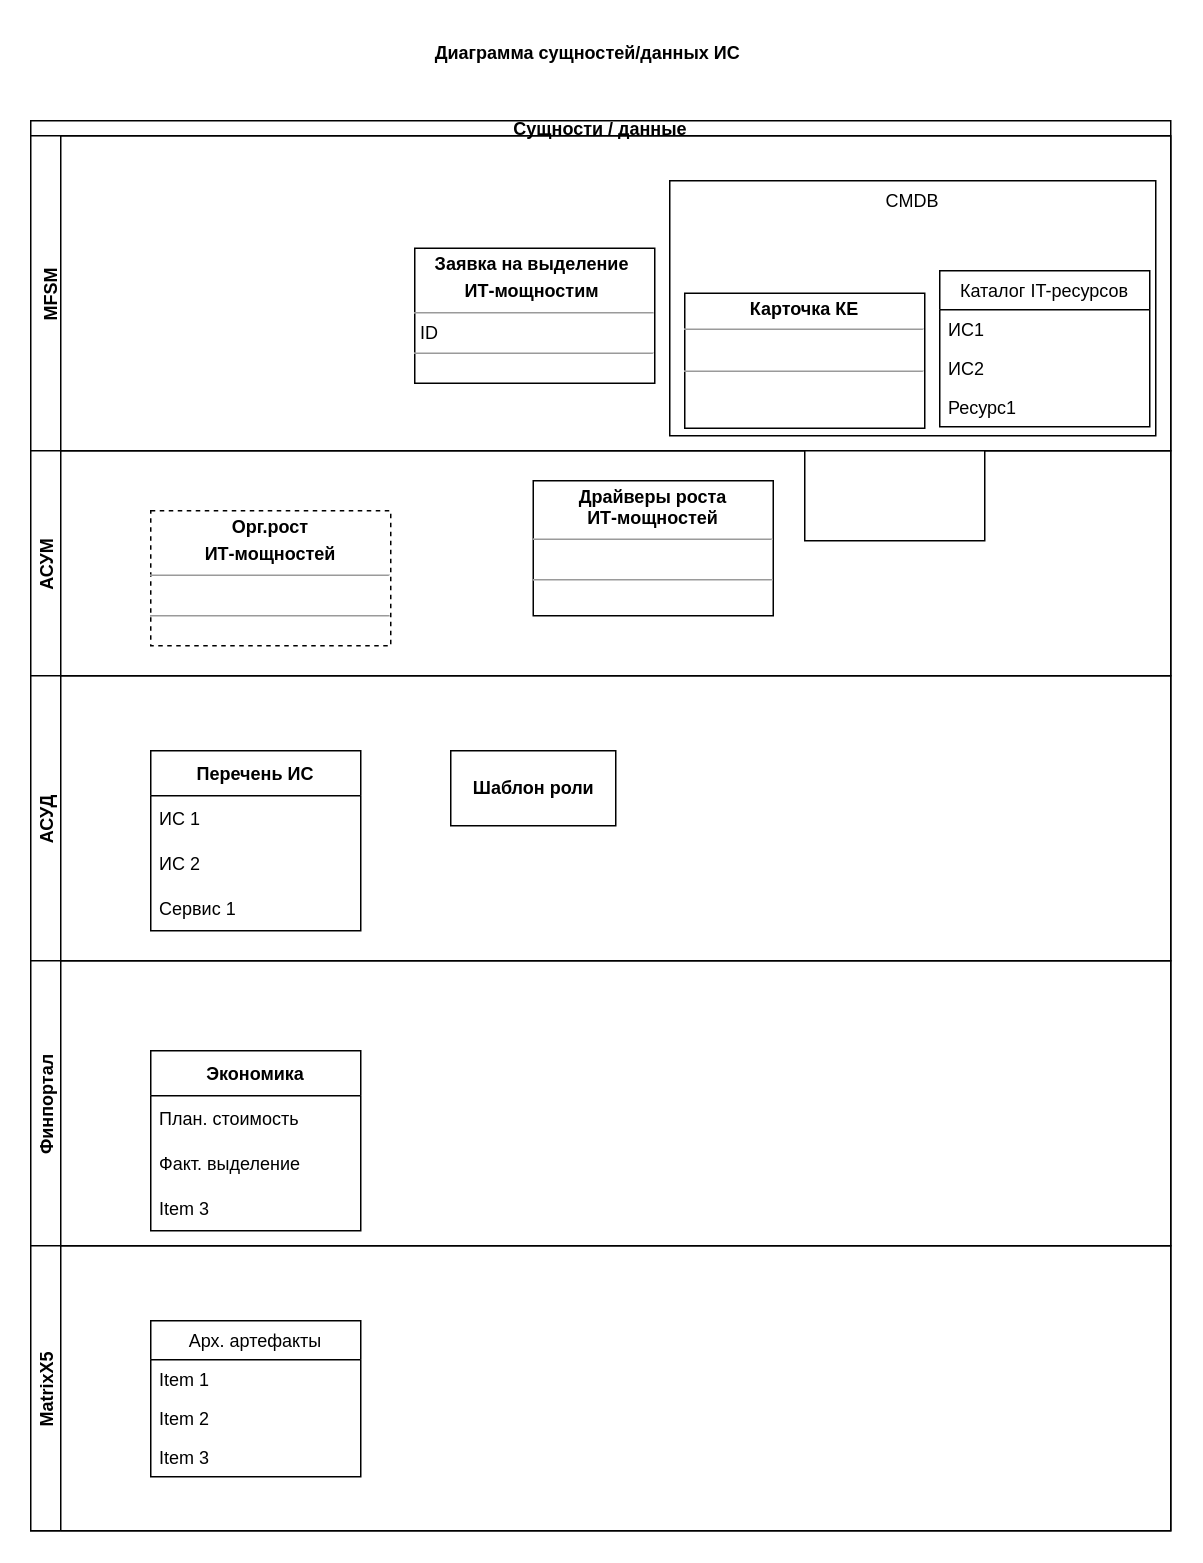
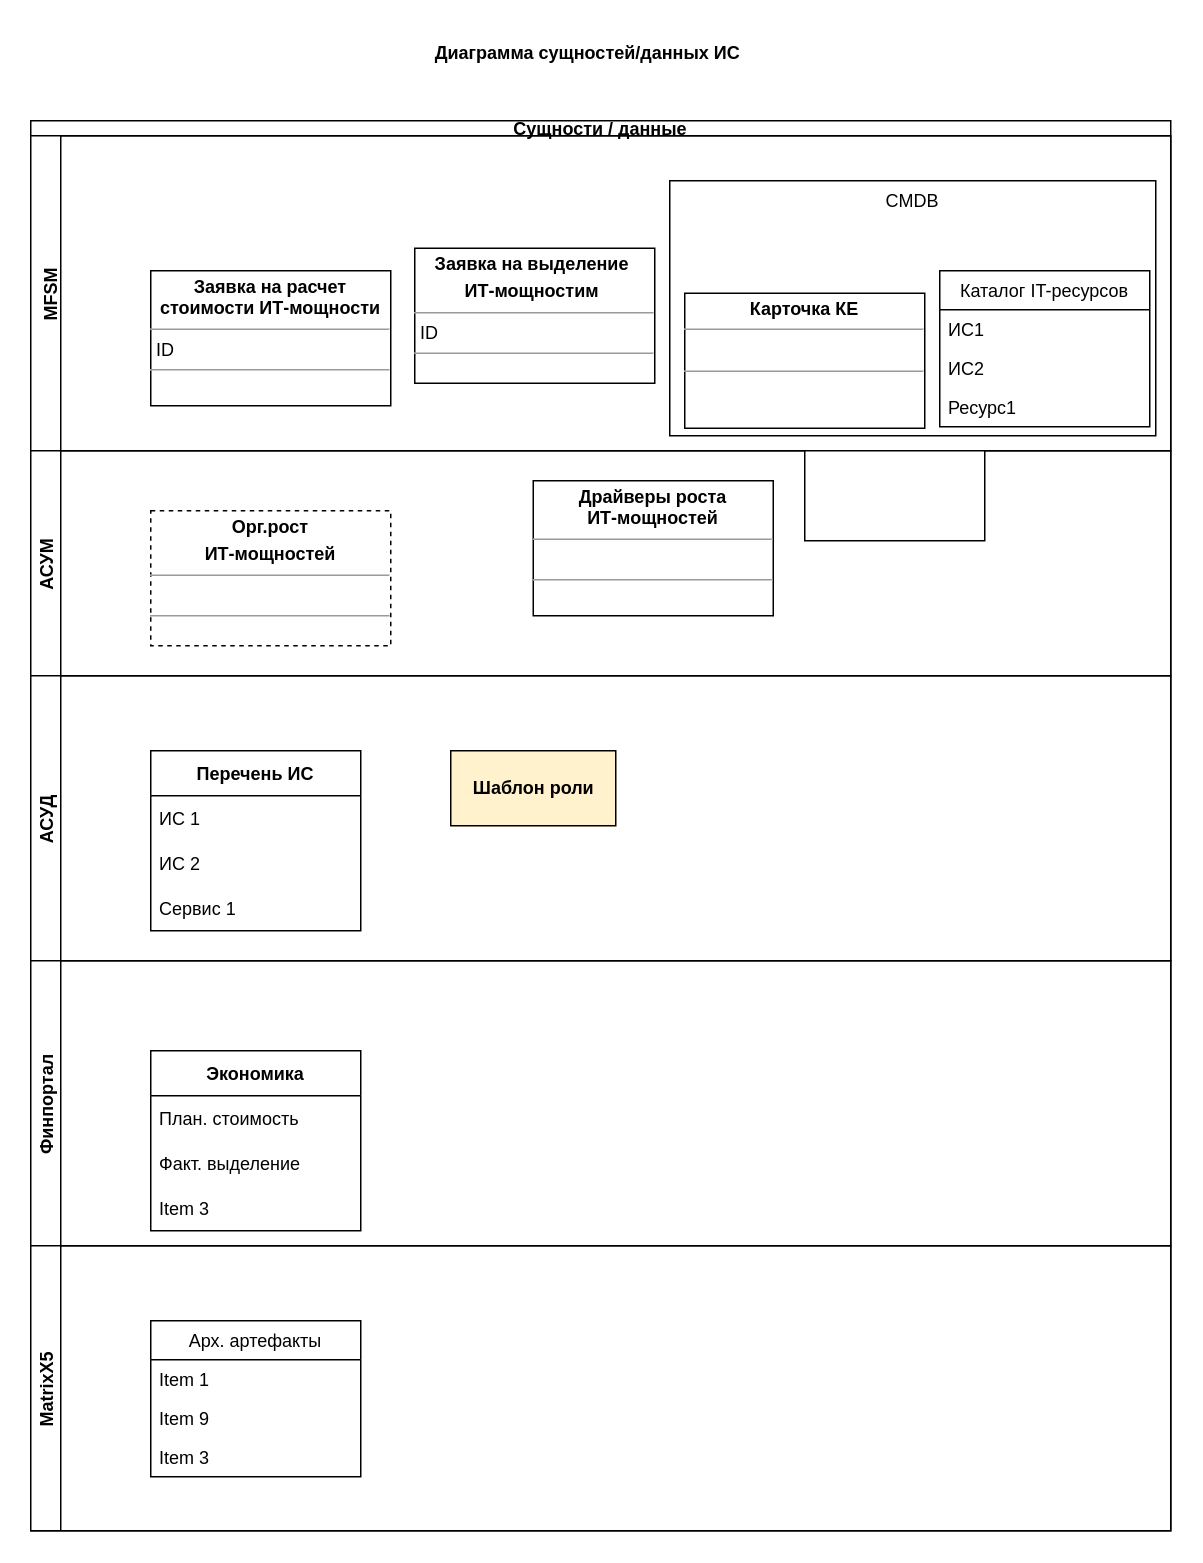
none -> (271, 338)
(533, 788) -> (533, 788)
(187, 1419) -> (187, 1419)
